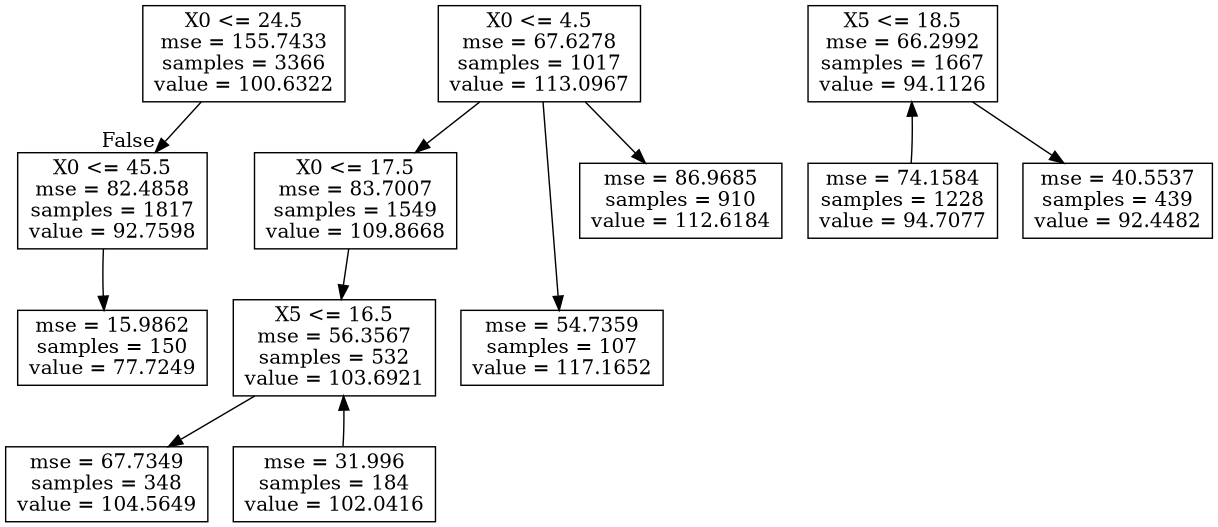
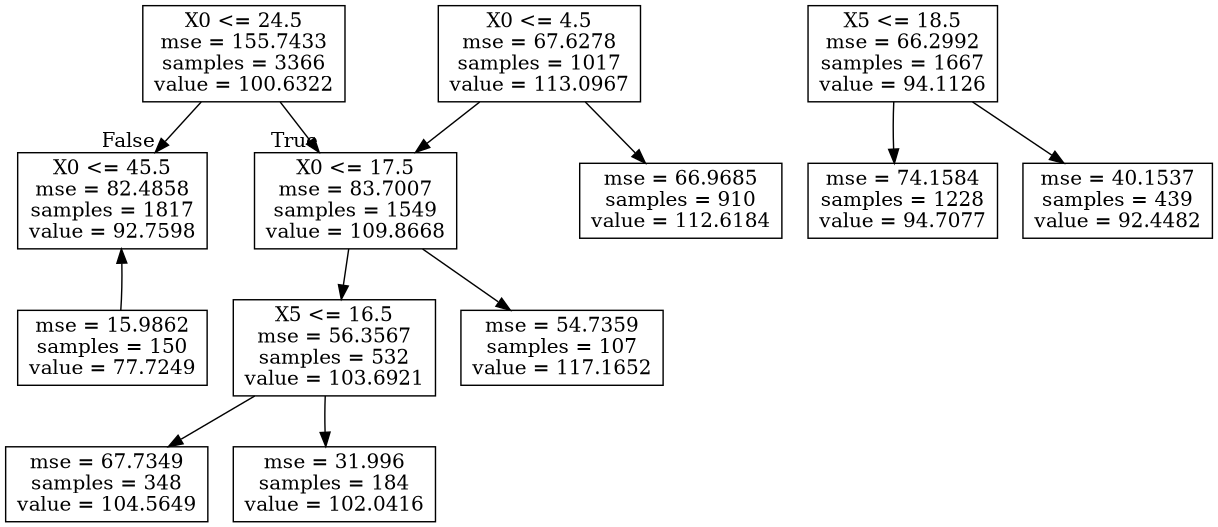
none -> (295, 122)
(912, 140) -> (893, 126)
(551, 199) -> (460, 275)
(681, 201) -> (681, 201)
(1118, 201) -> (1118, 201)
(103, 273) -> (122, 287)
(344, 428) -> (325, 414)
